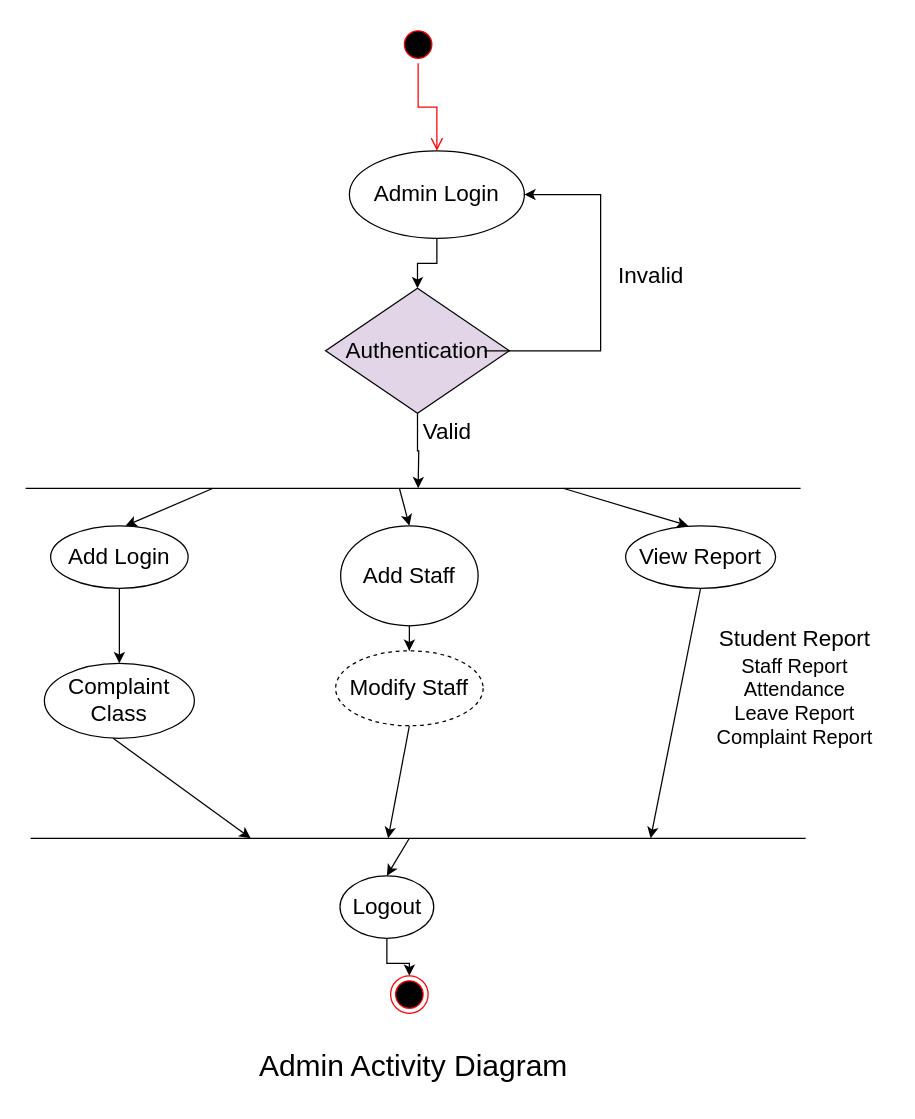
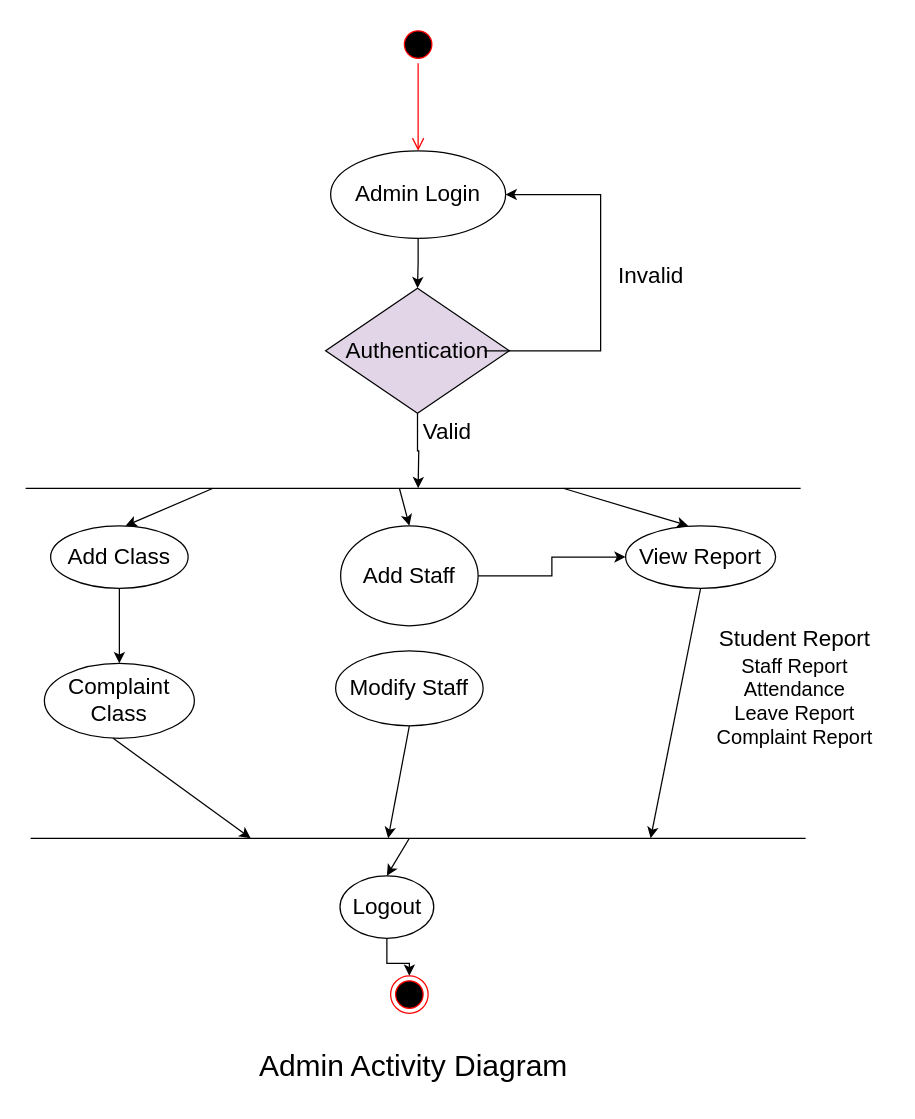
(437, 194) -> (418, 194)
(119, 557) -> (119, 557)
(409, 643) -> (552, 570)
(409, 688) -> (409, 688)
